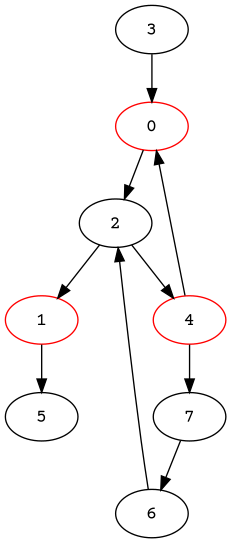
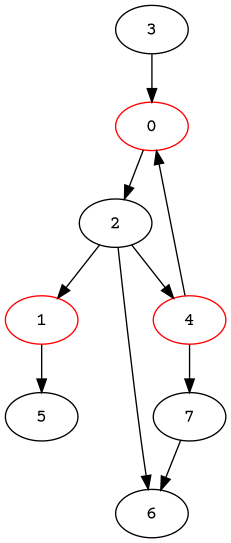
(133, 375) -> (131, 362)
